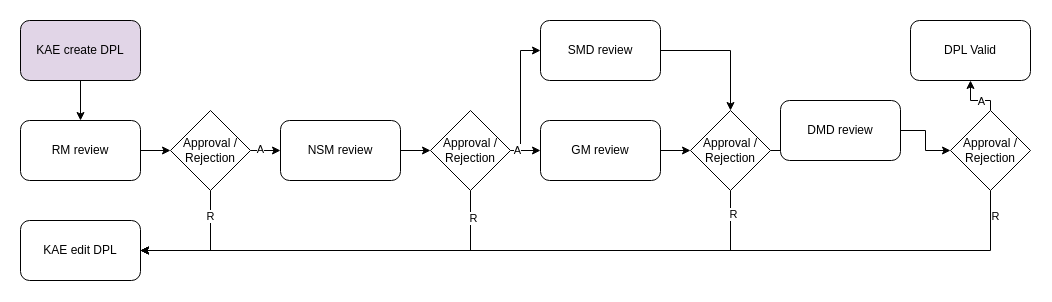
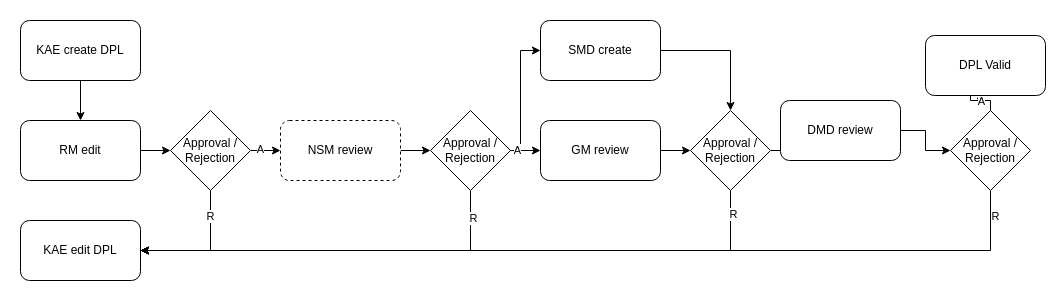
(81, 51) -> (81, 51)
(601, 51) -> (601, 51)
(971, 51) -> (986, 66)
(81, 151) -> (81, 151)
(341, 151) -> (341, 151)
